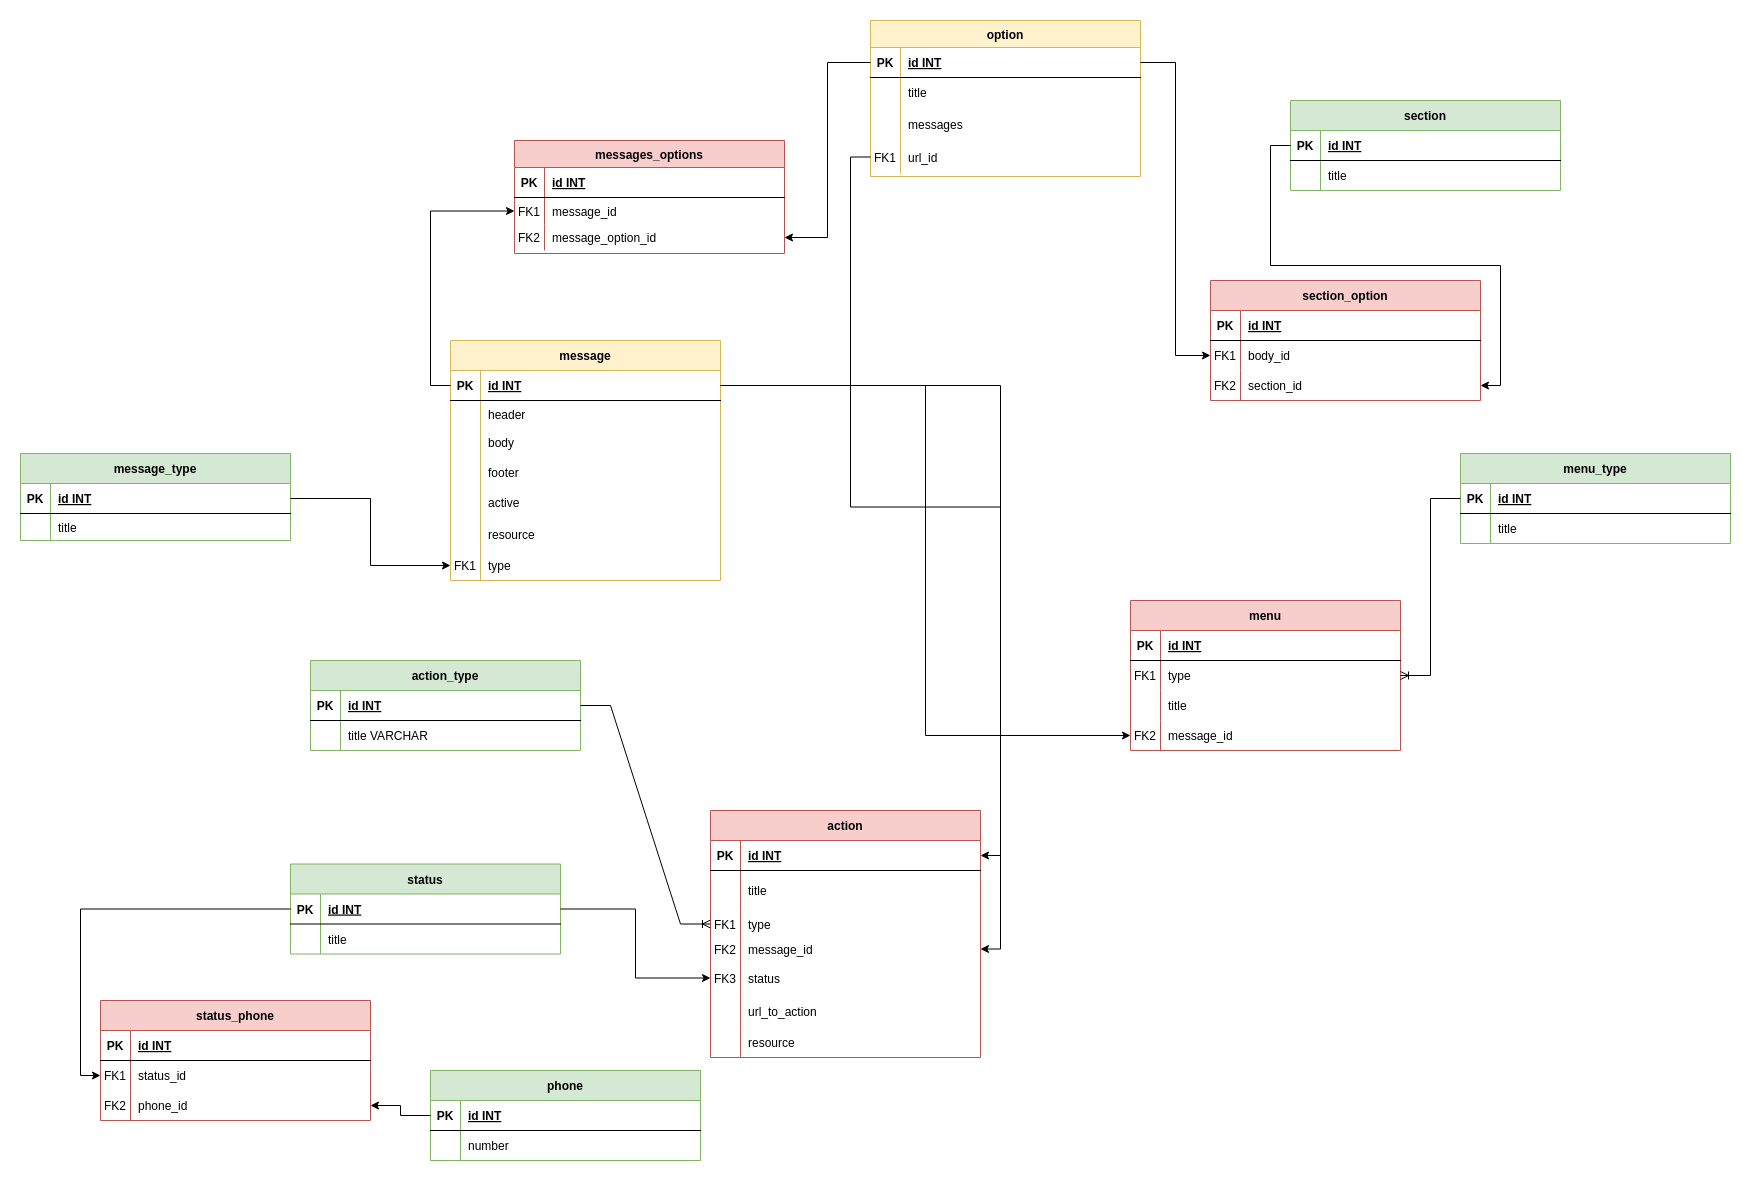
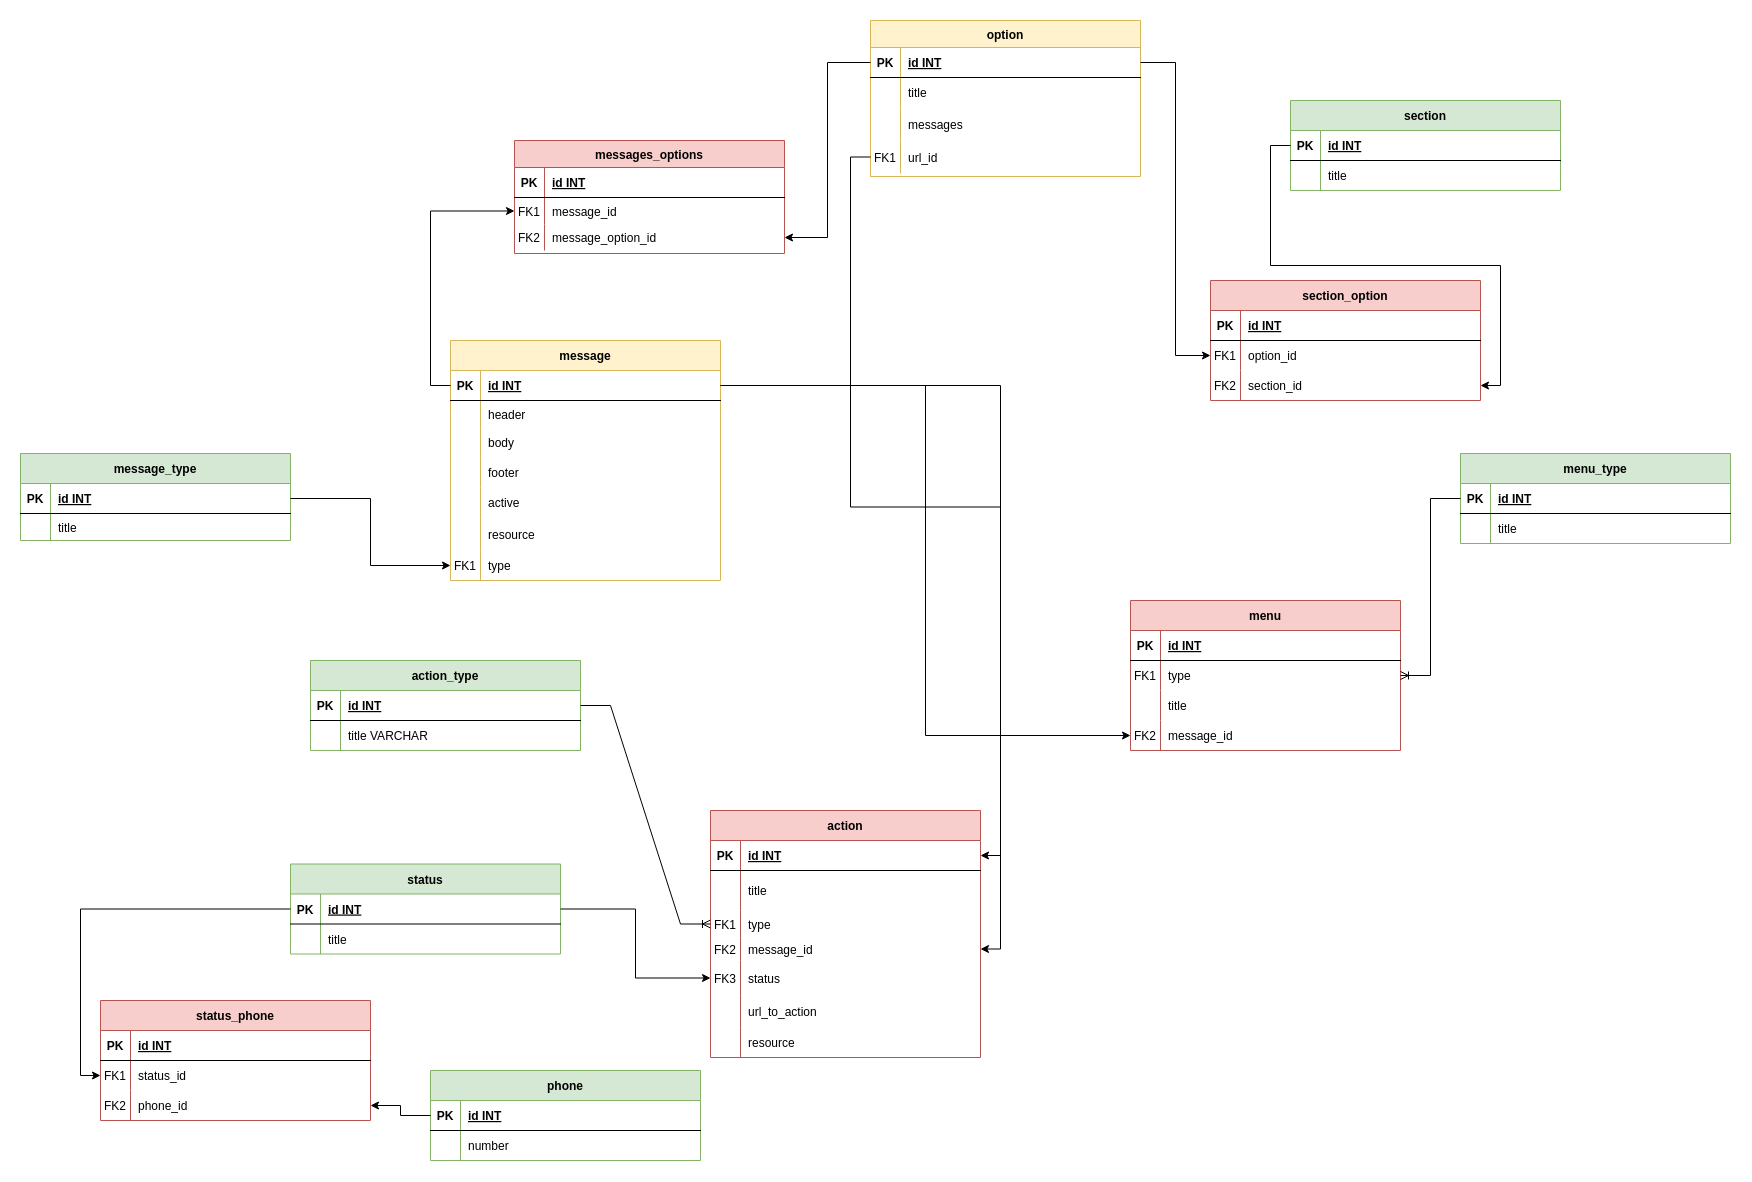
(1270, 356) -> (1275, 356)
